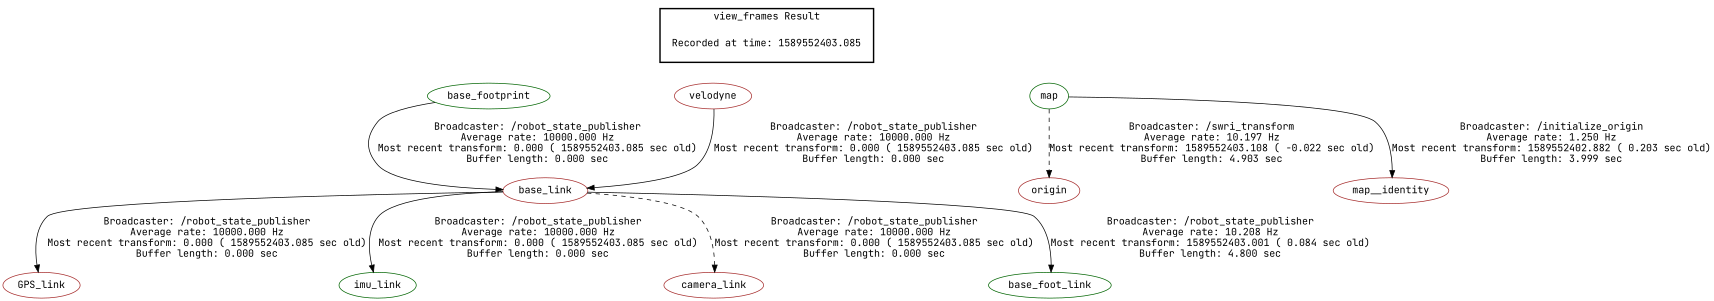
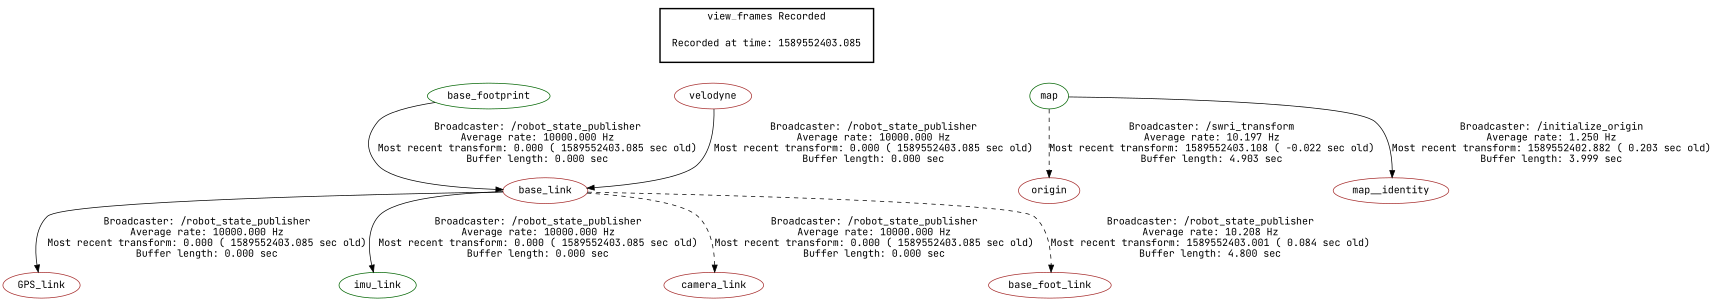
(767, 17) -> (767, 17)
(838, 199) -> (838, 199)
(1050, 285) -> (1050, 285)
